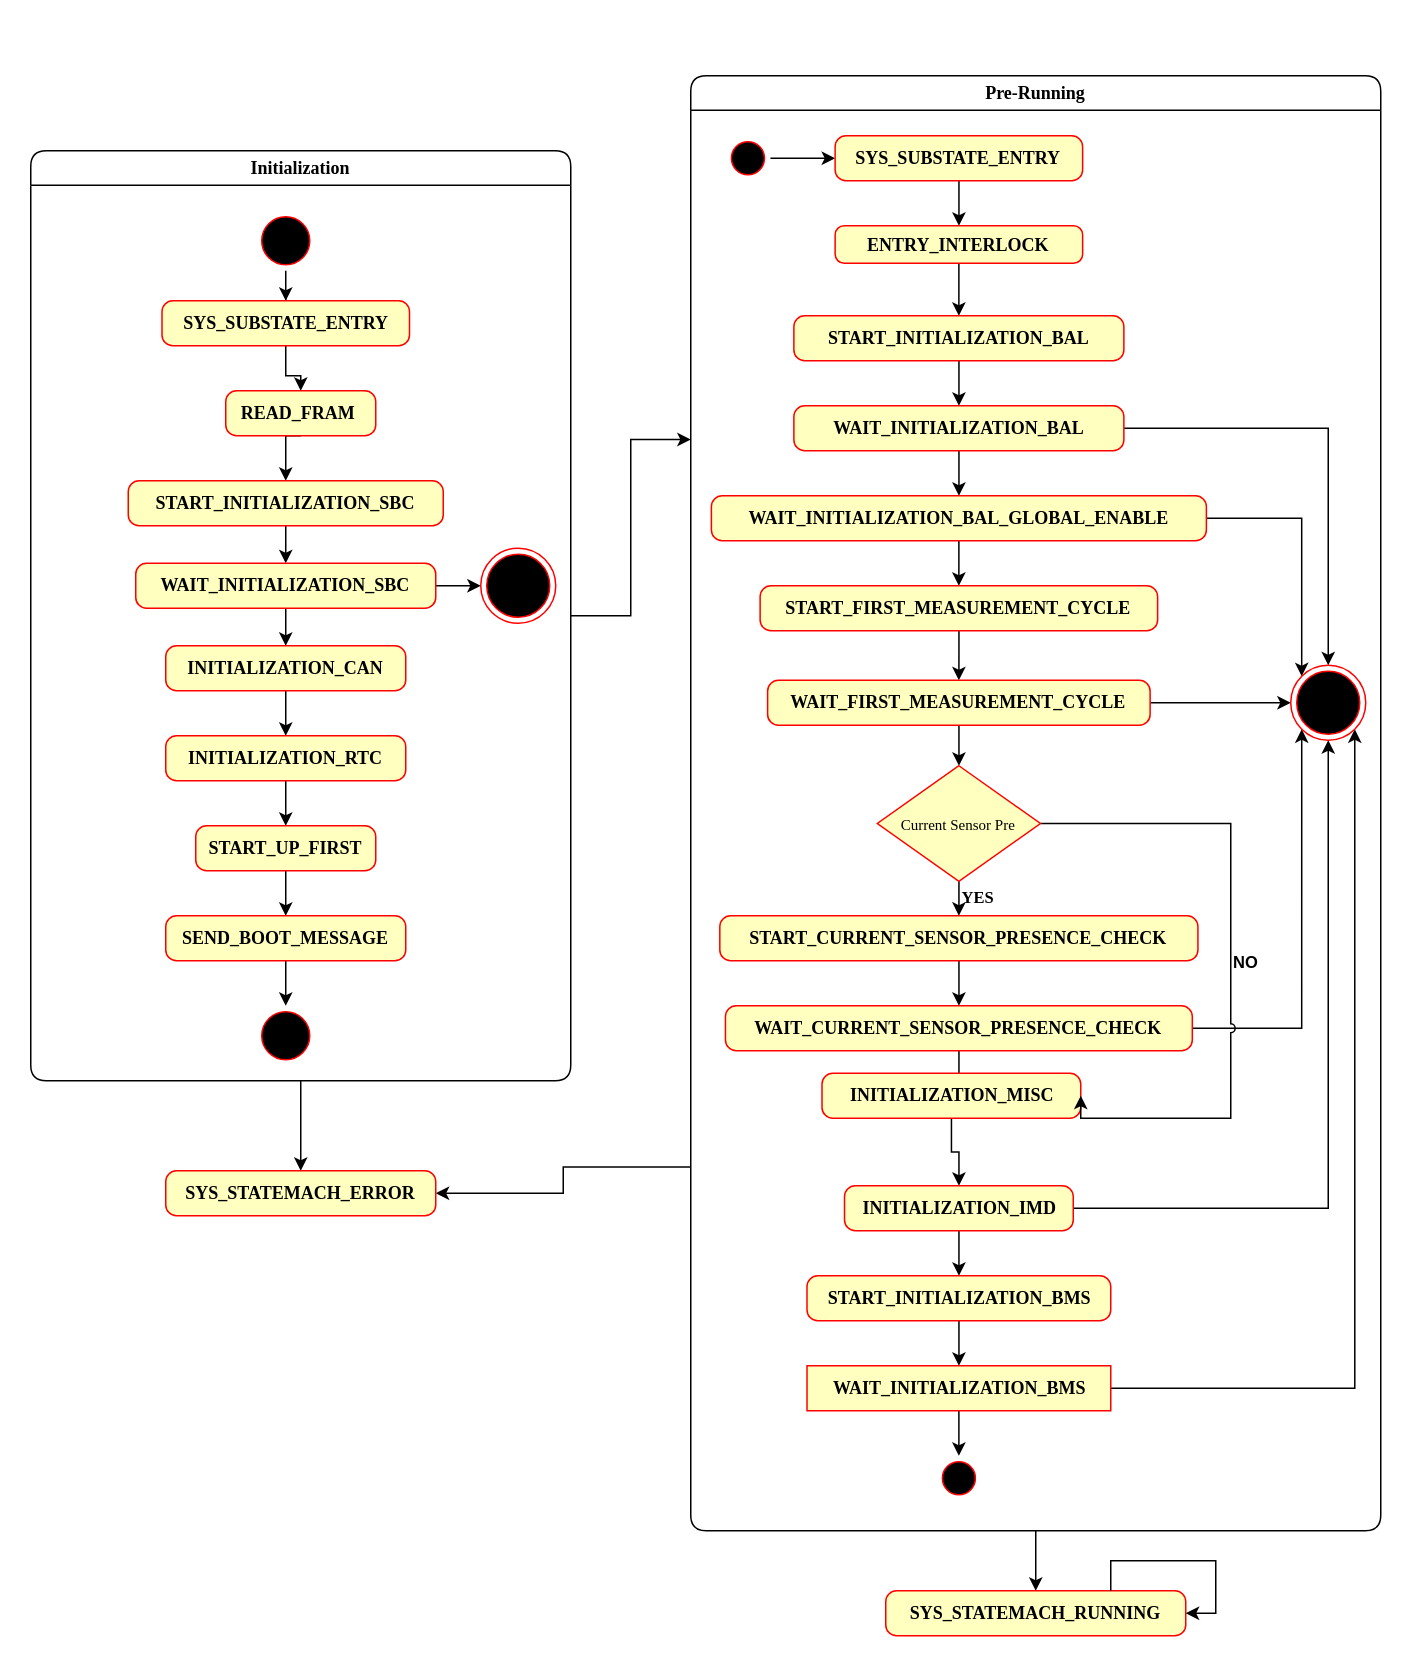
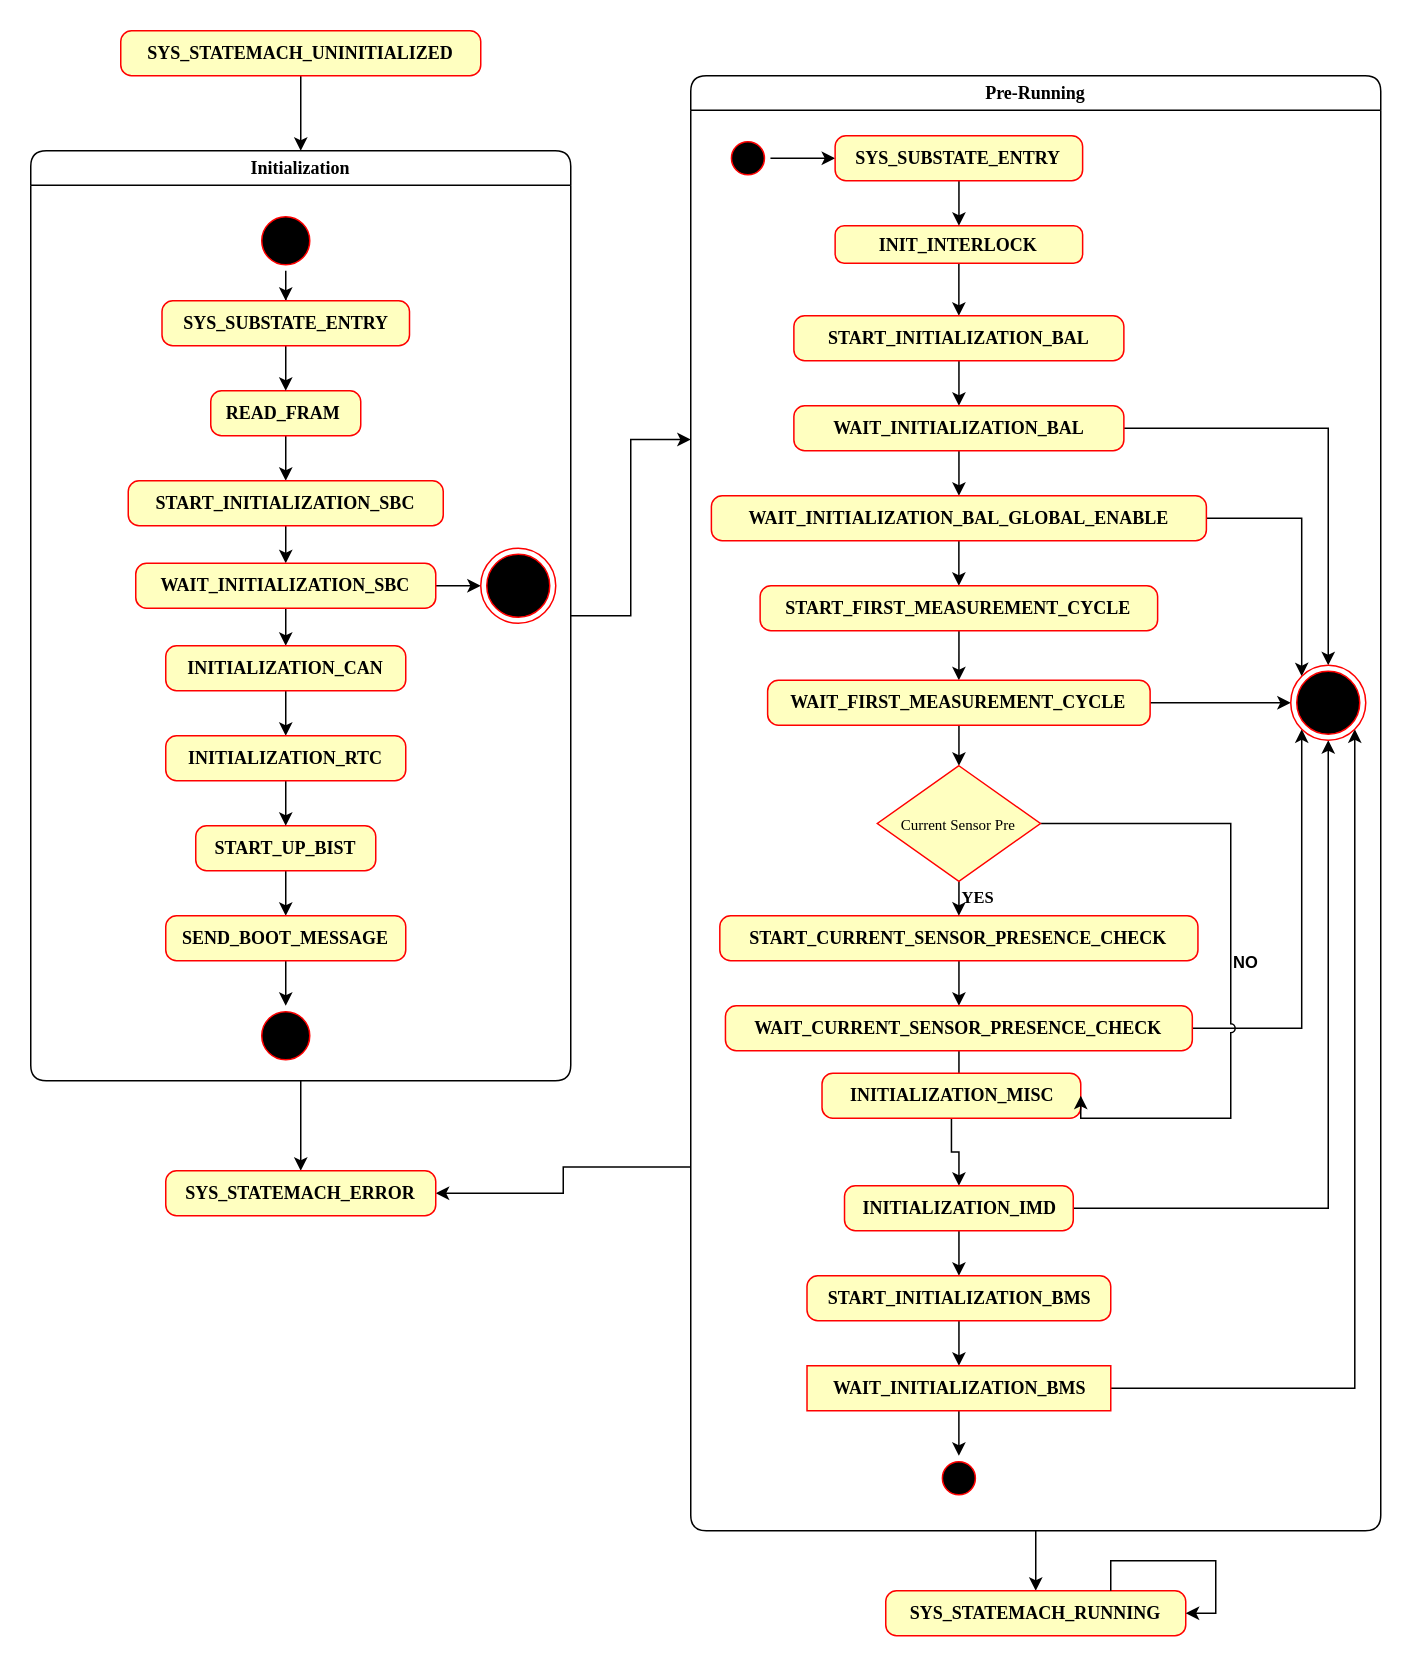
none -> (301, 53)
none -> (301, 108)
(959, 245) -> (959, 245)
(301, 413) -> (286, 413)
(286, 848) -> (286, 848)
